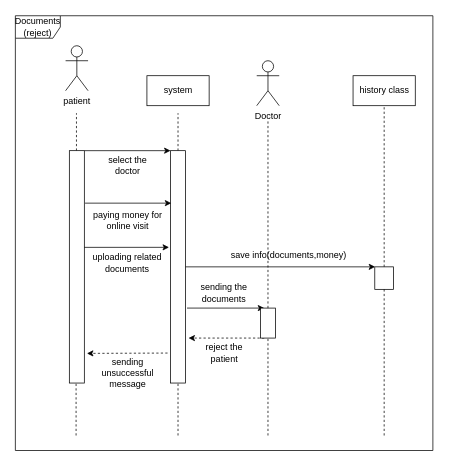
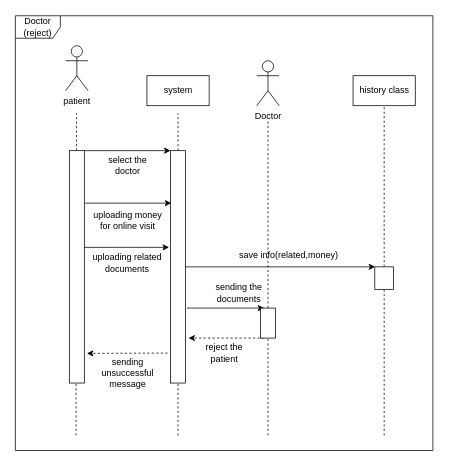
(38, 27) -> (38, 27)
(128, 220) -> (128, 220)
(289, 255) -> (289, 255)
(224, 293) -> (239, 293)
